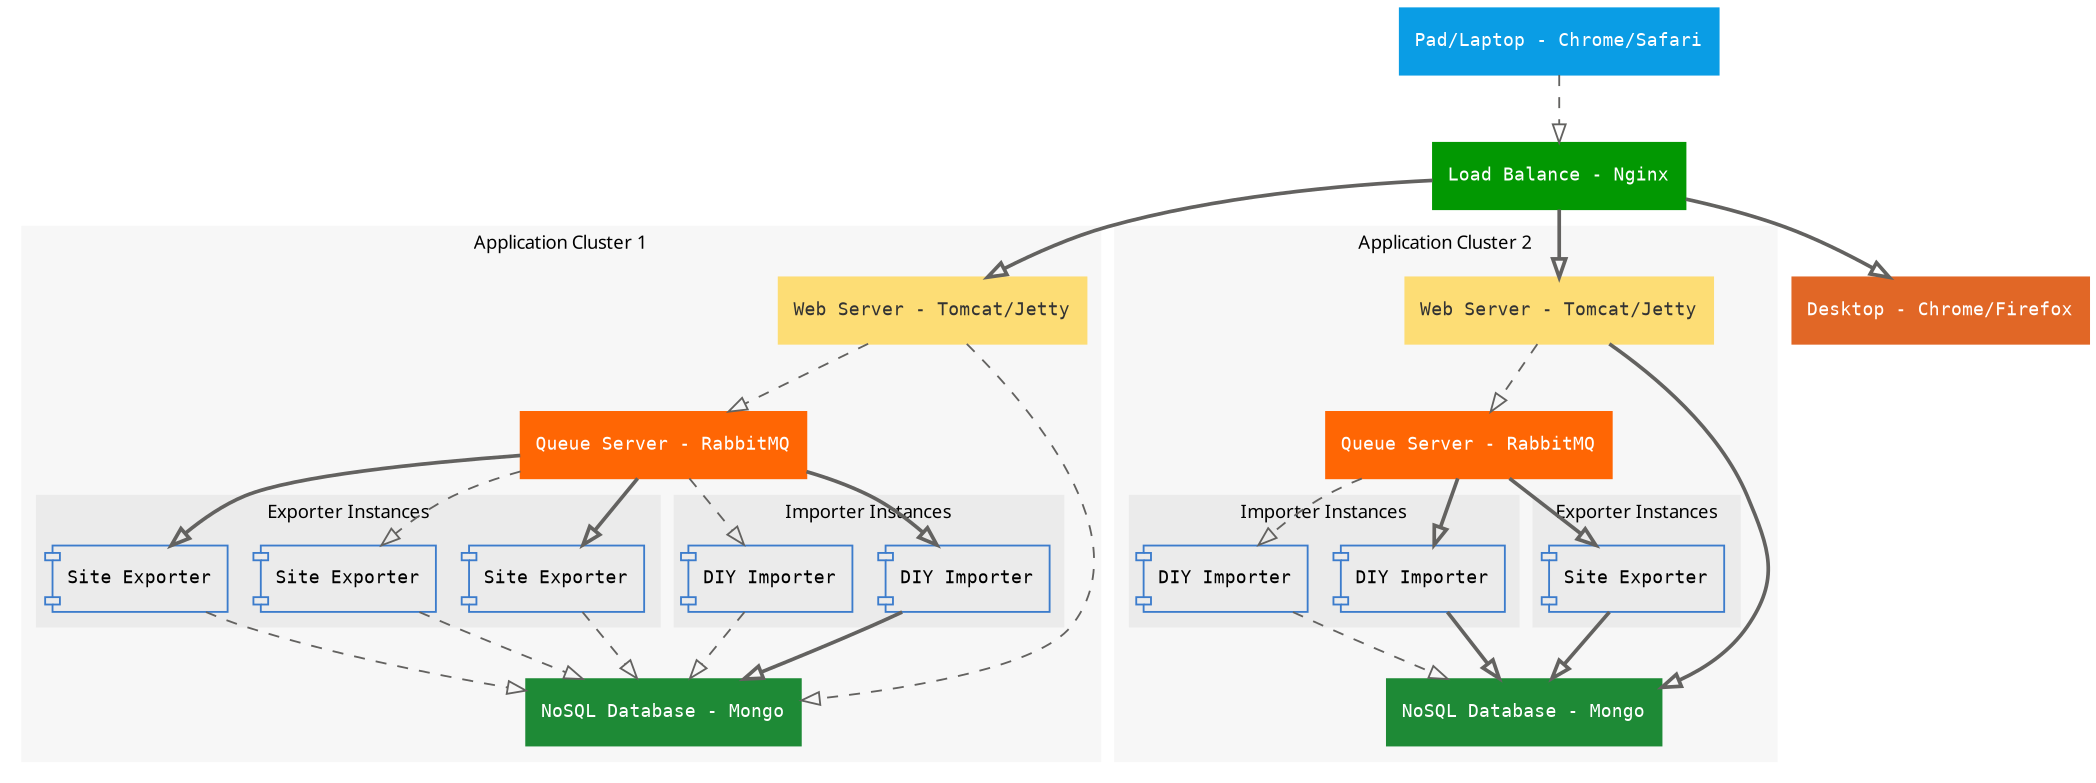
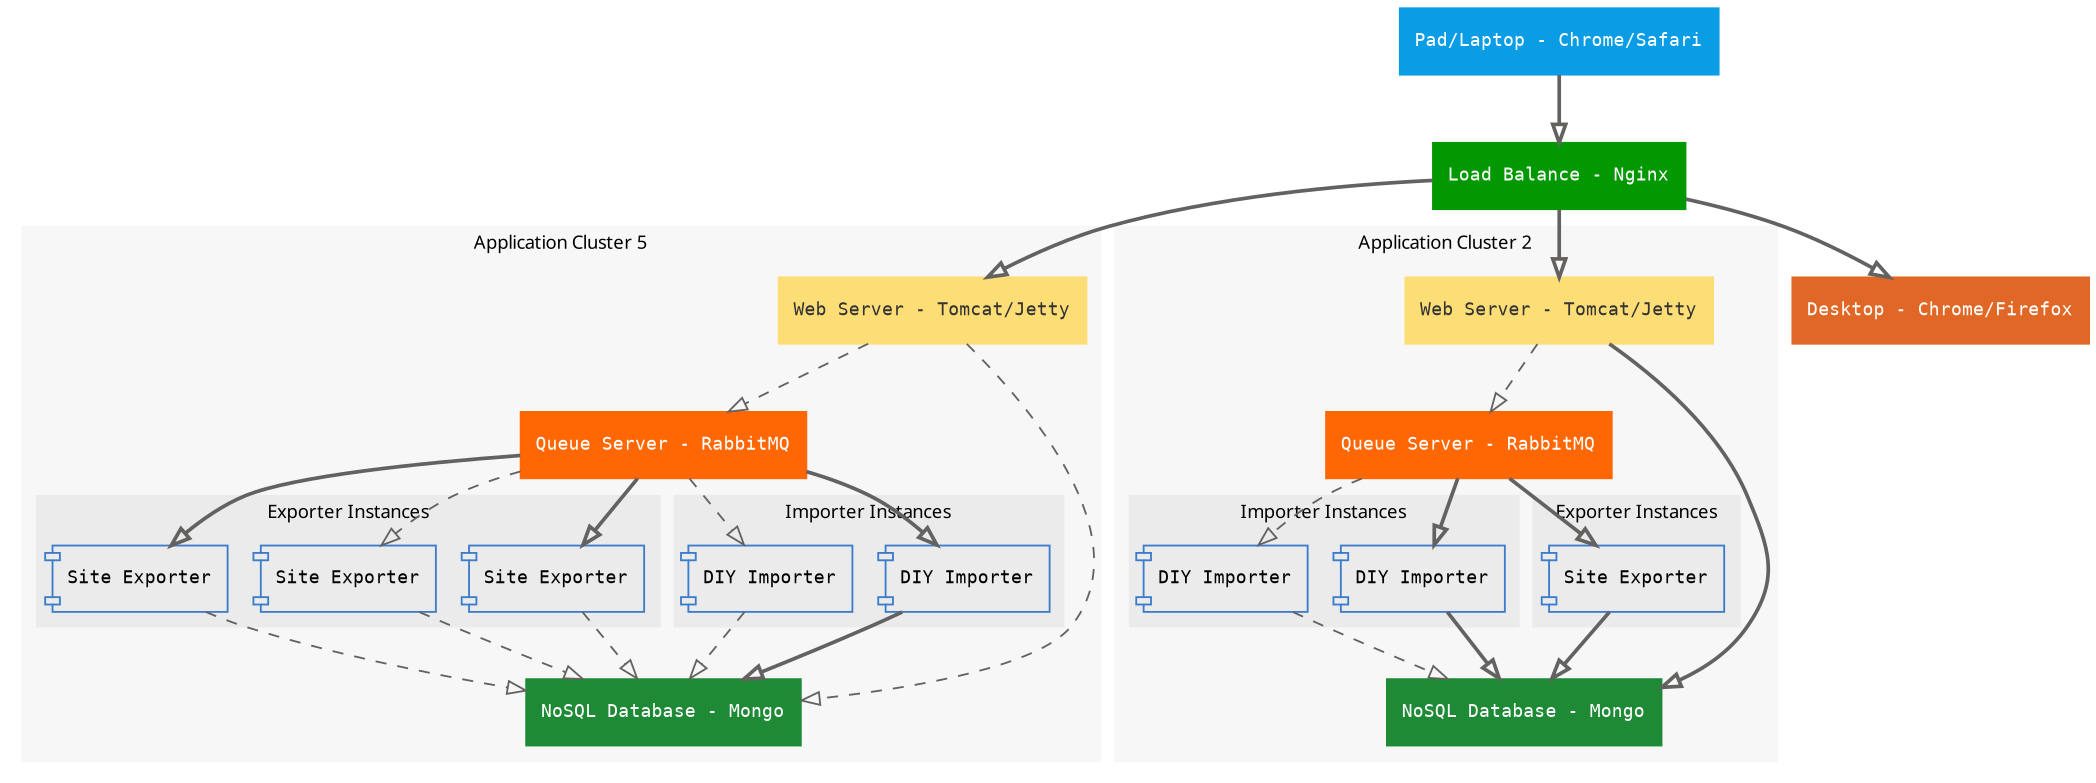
(1559, 100) -> (1559, 100)
(561, 244) -> (561, 244)
